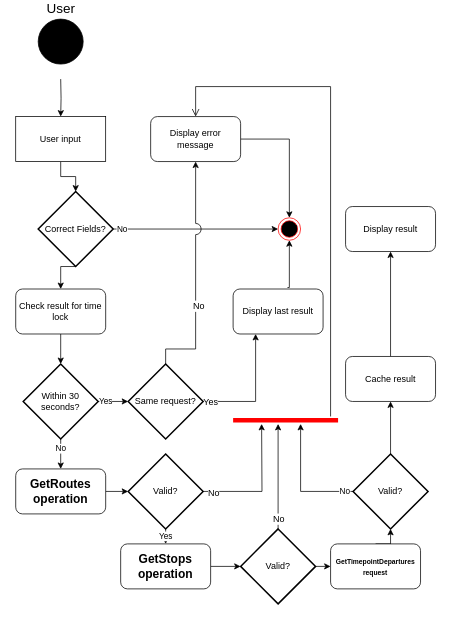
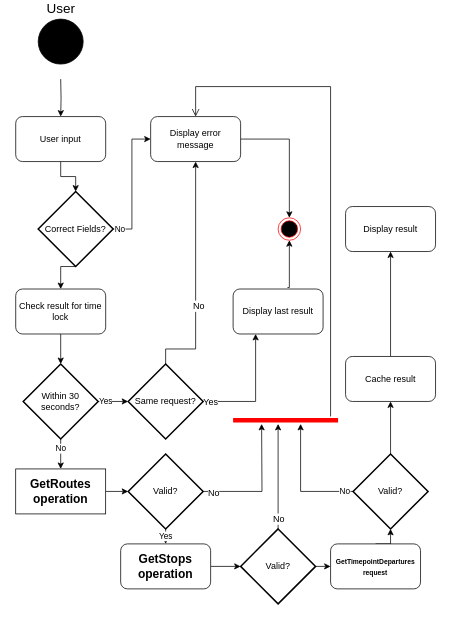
(60, 139) -> (60, 139)
(120, 229) -> (120, 229)
(60, 492) -> (60, 492)
